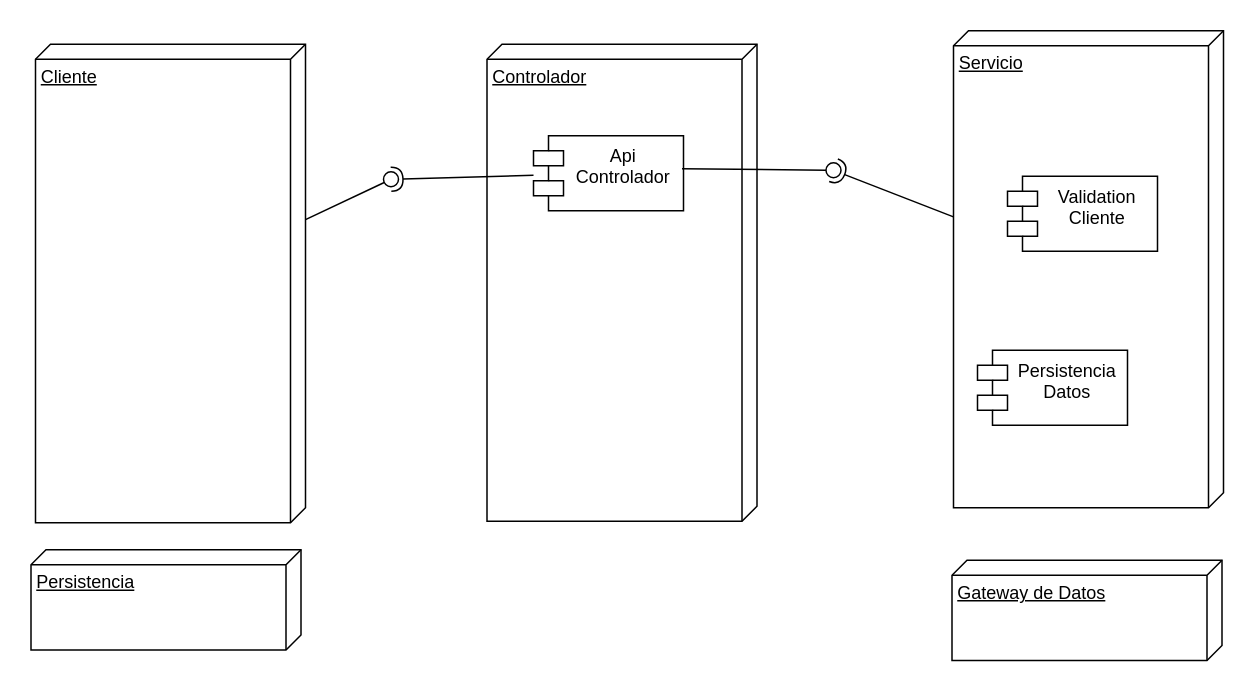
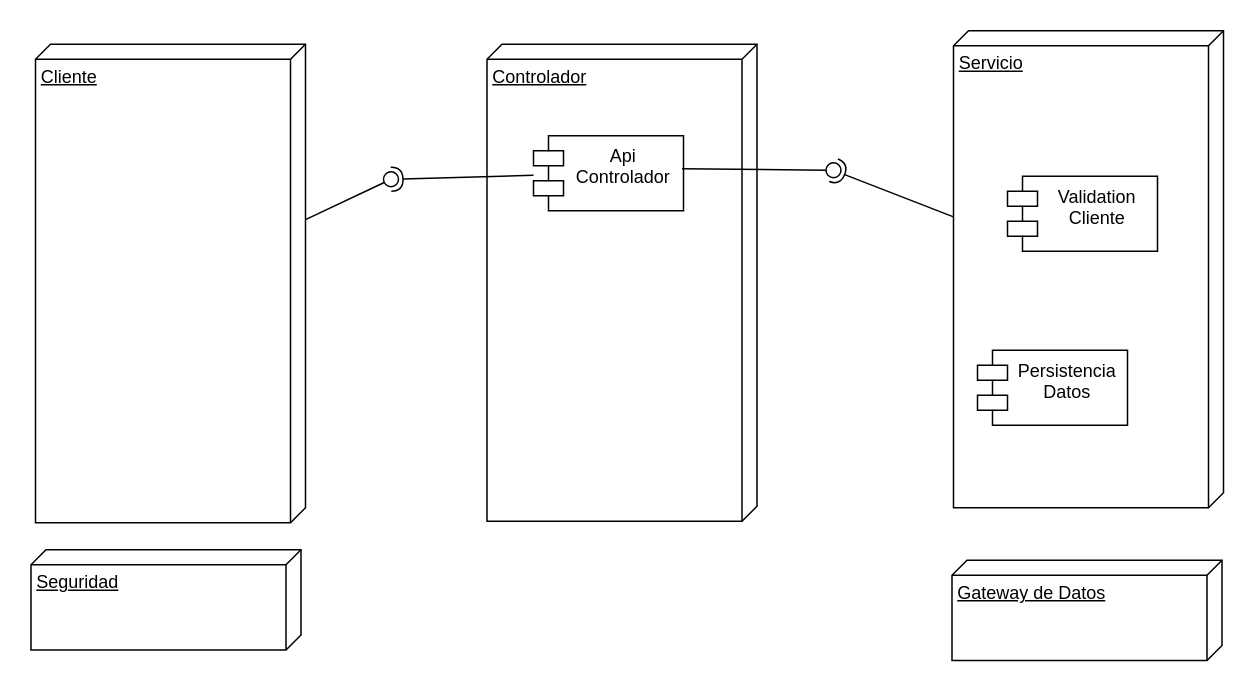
(93, 583) -> (80, 583)
